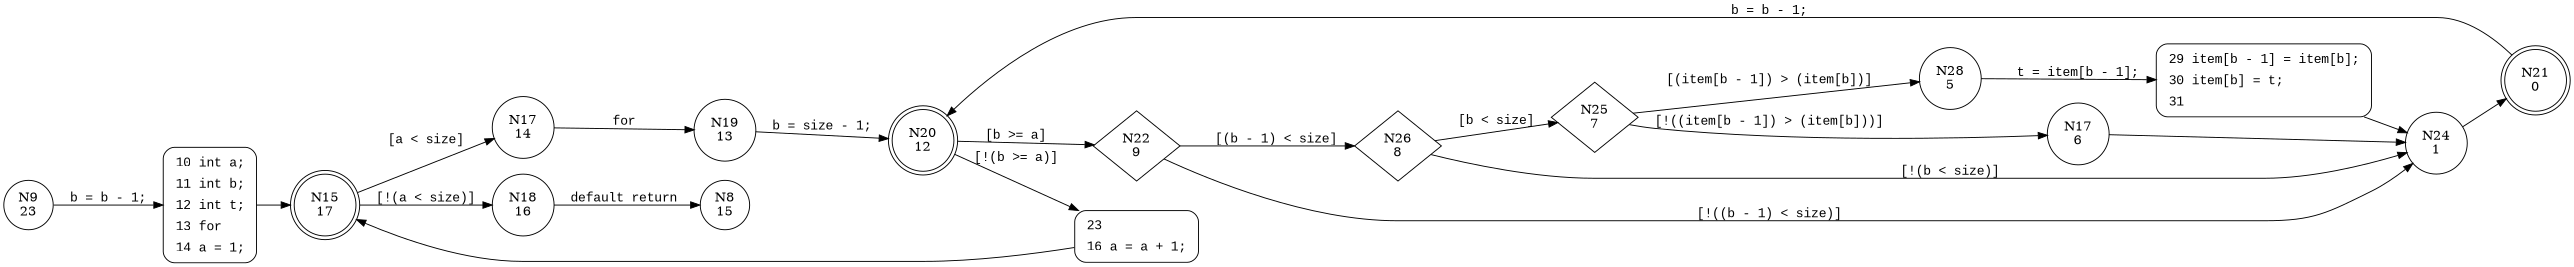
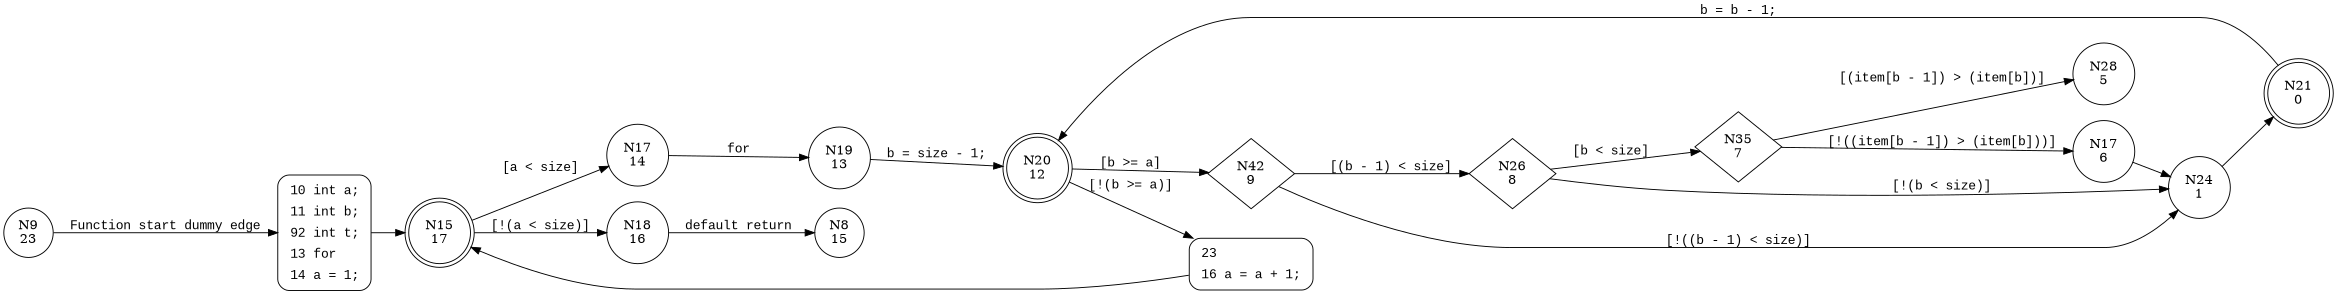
(2264, 80) -> none
(1595, 117) -> (1738, 147)
(1137, 146) -> (1251, 174)
(108, 198) -> (166, 226)
(184, 205) -> (298, 233)
